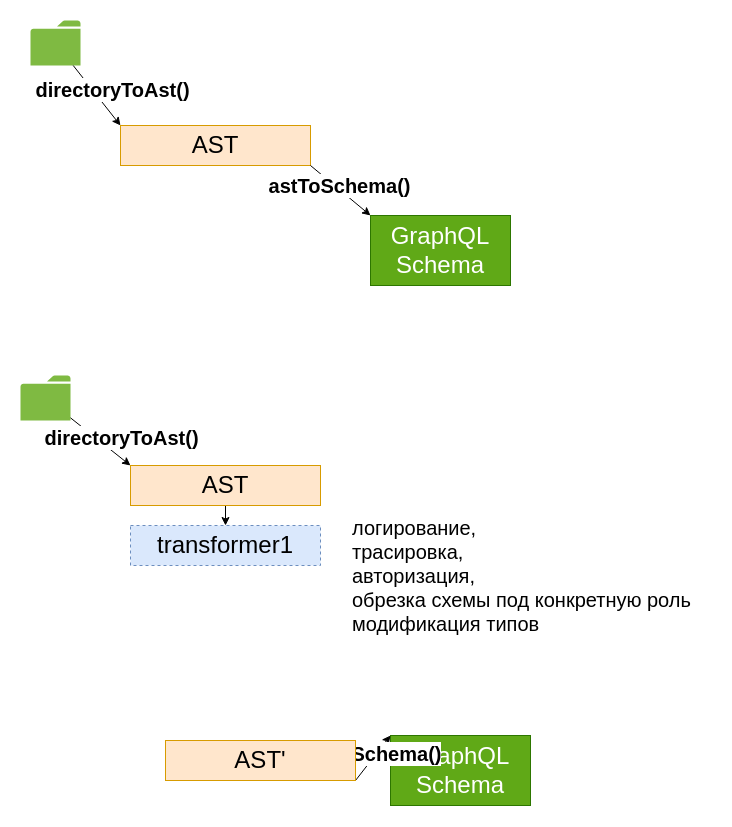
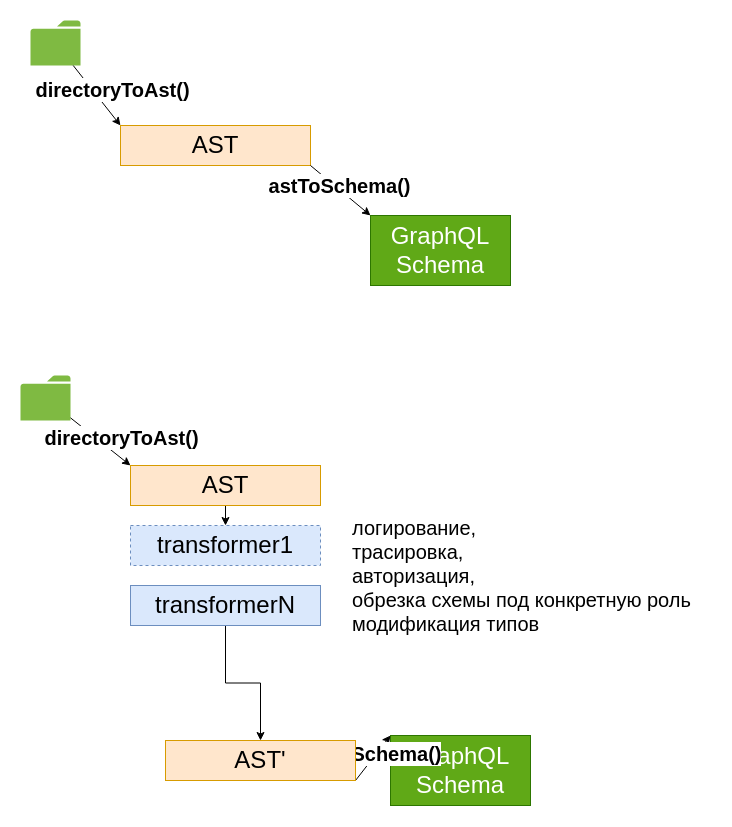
none -> (226, 606)
none -> (240, 683)
